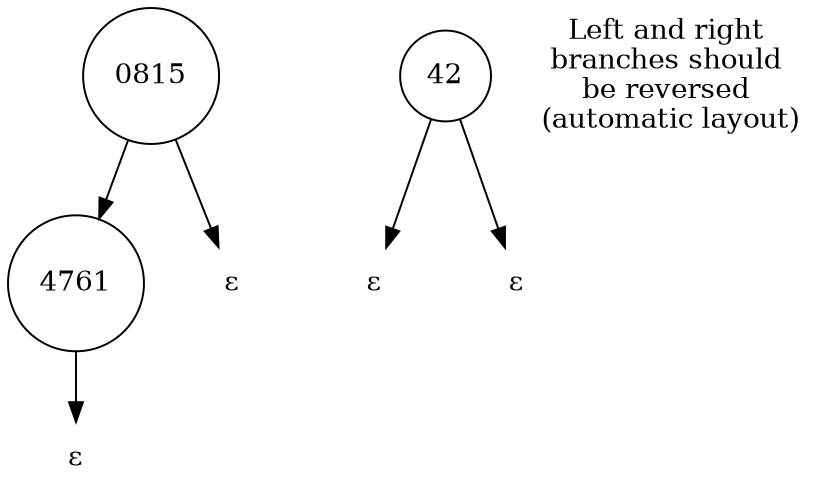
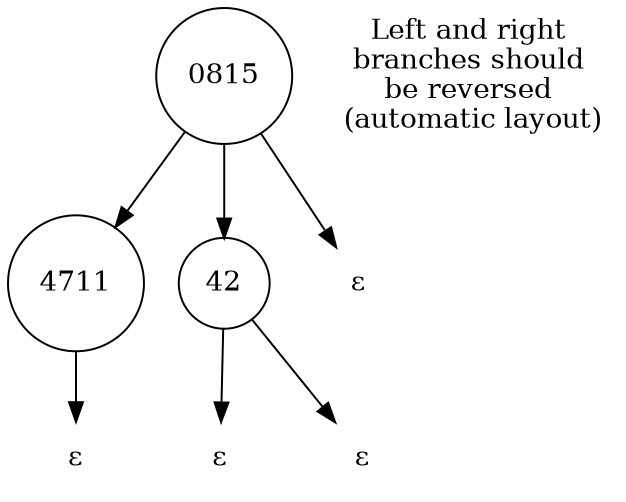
none -> (224, 181)
(76, 283) -> (76, 283)
